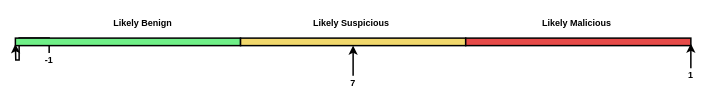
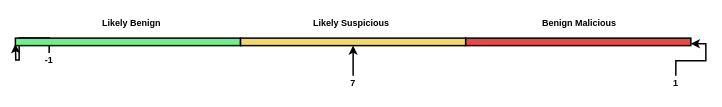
(143, 23) -> (132, 23)
(575, 23) -> (576, 23)
(690, 75) -> (675, 83)
